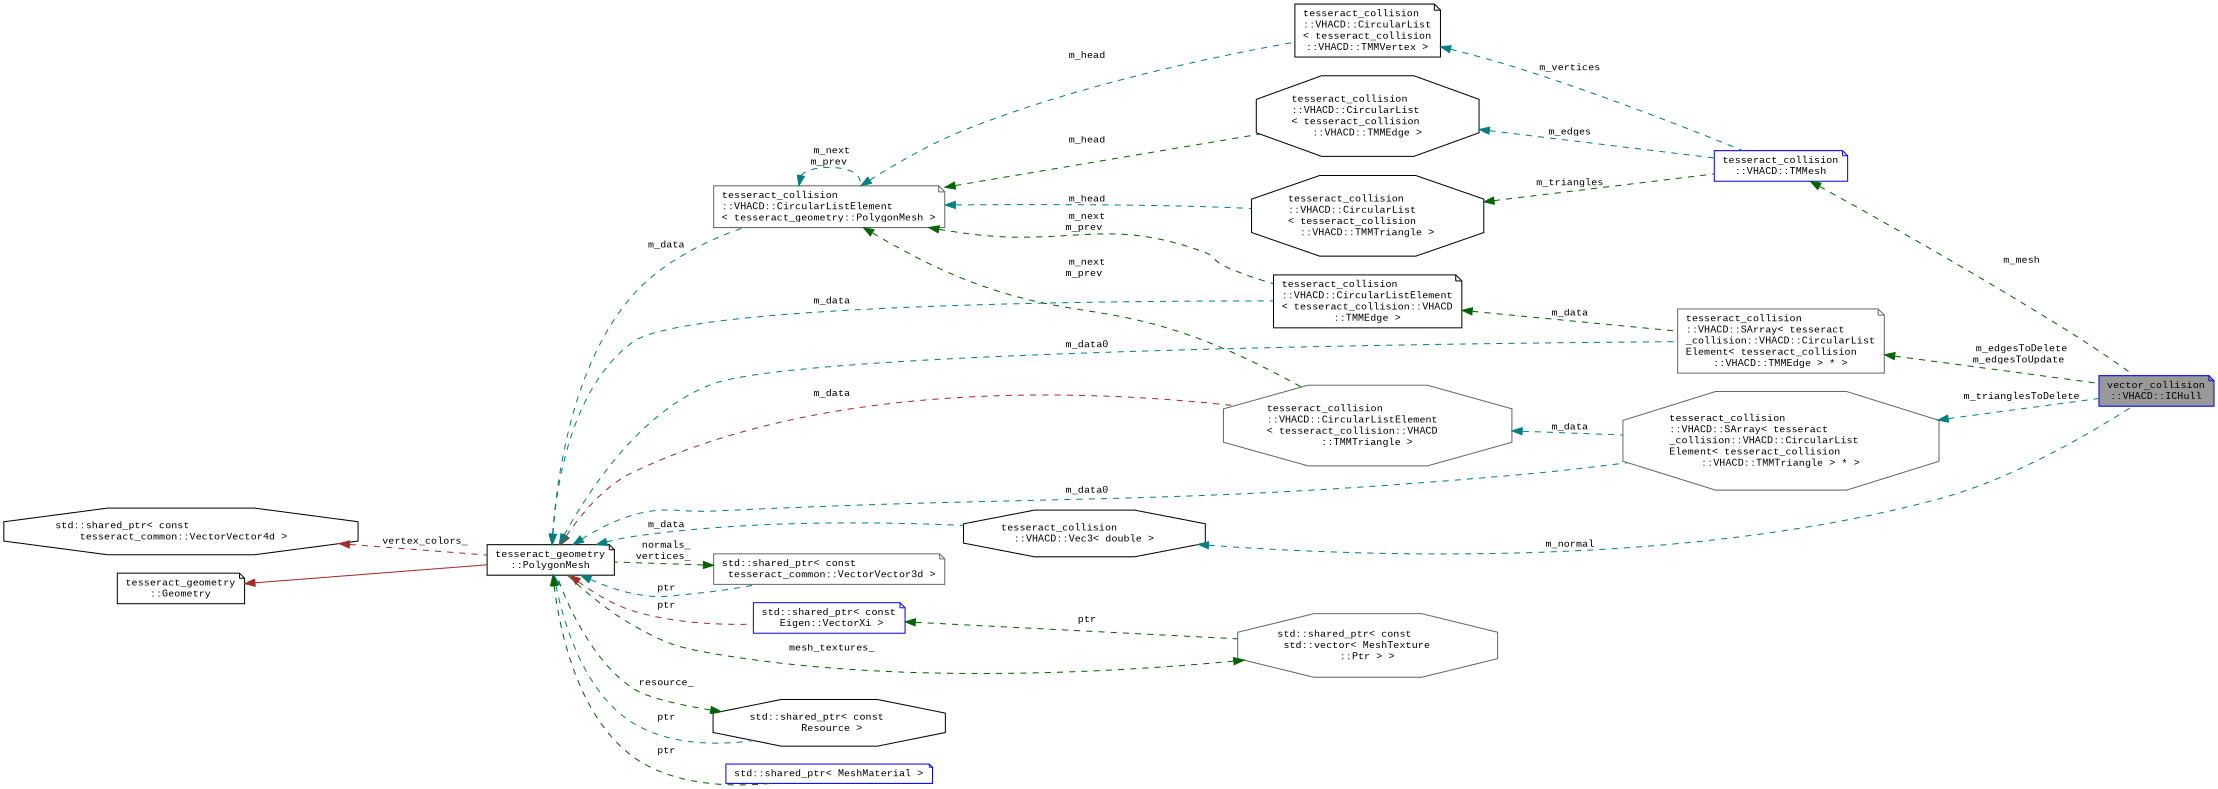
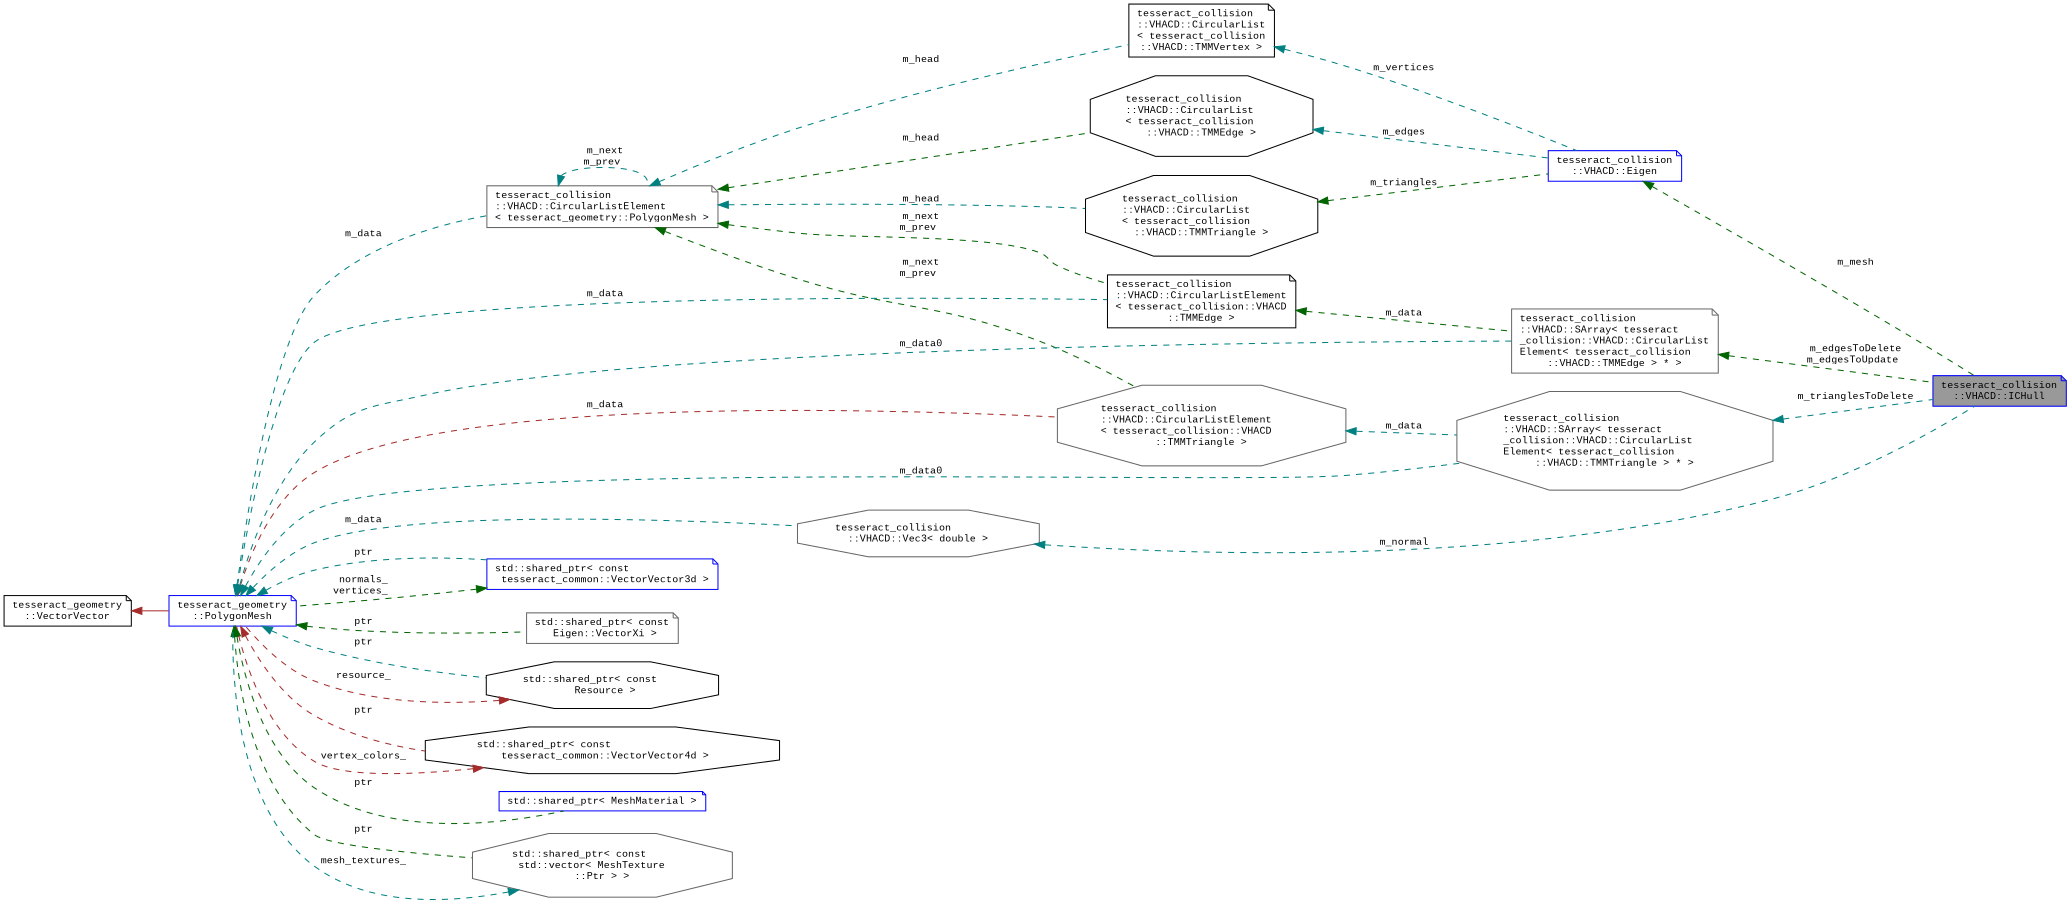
(1781, 166) -> (1615, 166)
(2156, 391) -> (2000, 391)
(1084, 533) -> (918, 533)
(551, 560) -> (233, 611)
(829, 569) -> (602, 574)
(181, 588) -> (68, 611)
(662, 618) -> (416, 633)
(829, 618) -> (602, 628)
(1077, 631) -> (293, 814)
(611, 670) -> (362, 694)
(889, 671) -> (292, 845)
none -> (319, 718)
